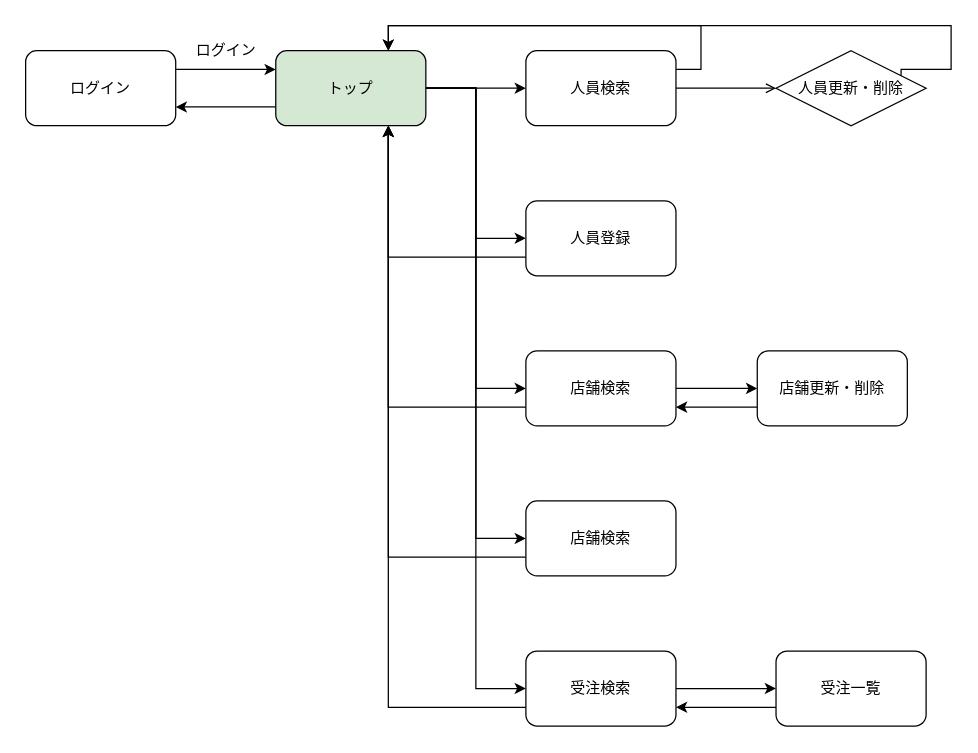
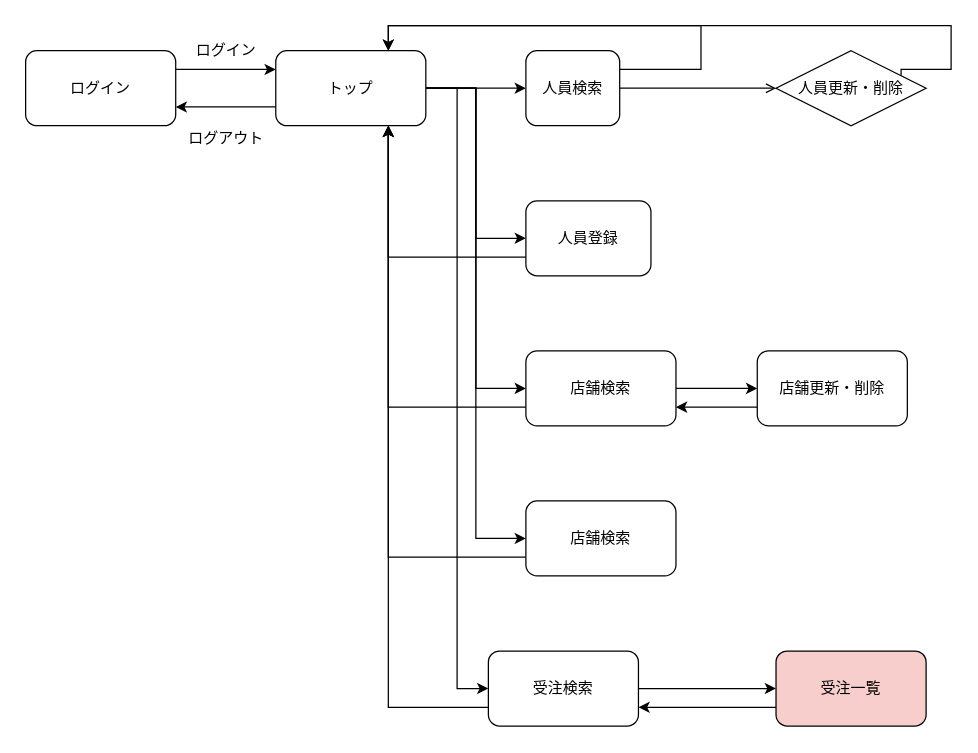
(351, 88) -> (351, 88)
(601, 88) -> (573, 88)
none -> (226, 138)
(601, 238) -> (588, 238)
(601, 688) -> (563, 688)
(851, 688) -> (851, 688)
